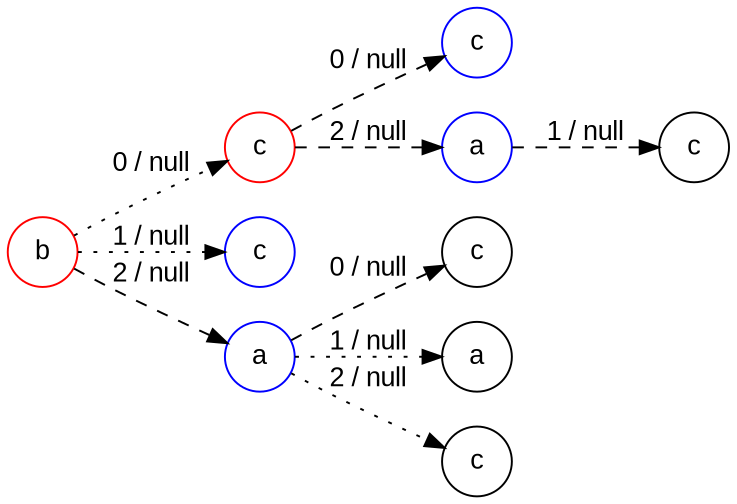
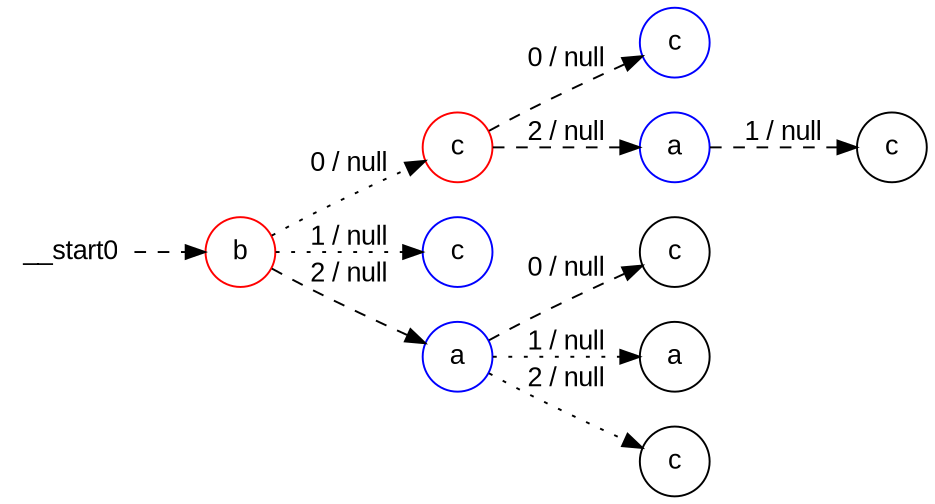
none -> (71, 252)
